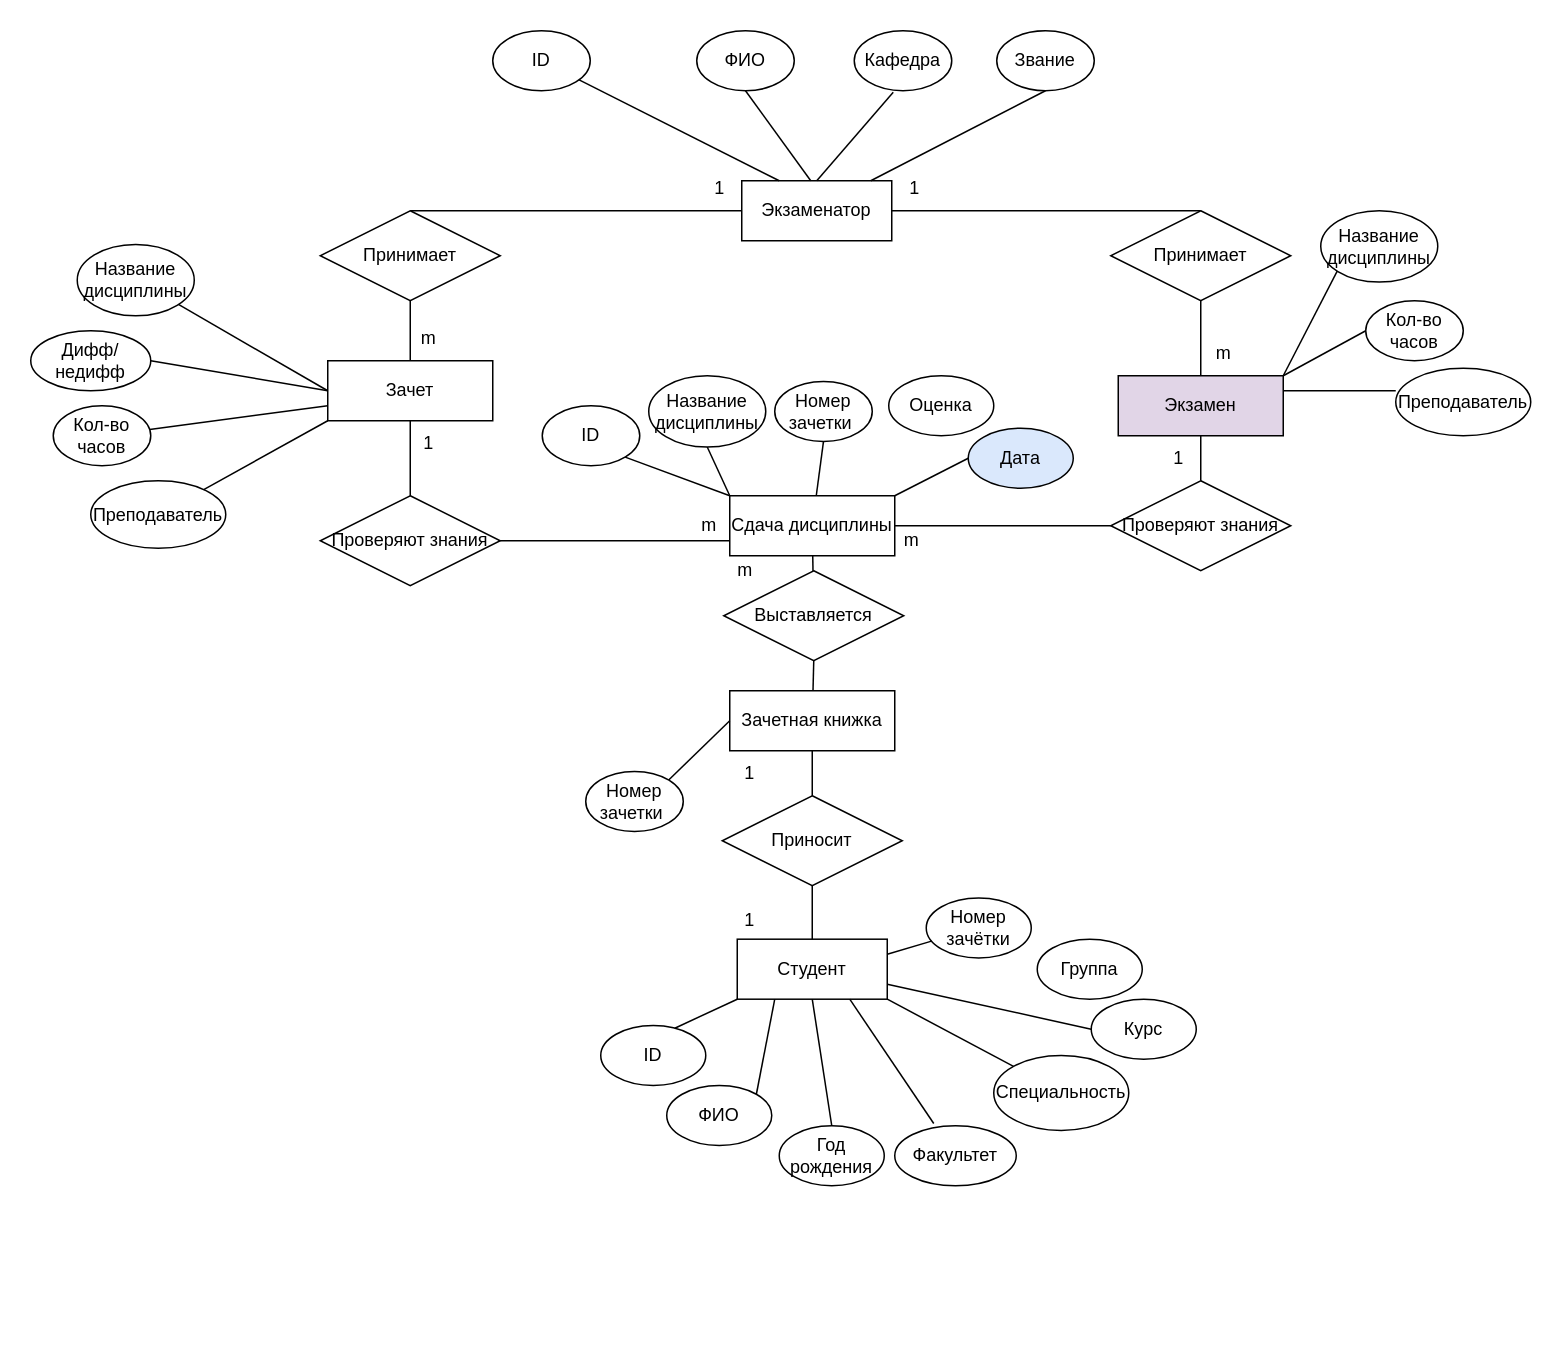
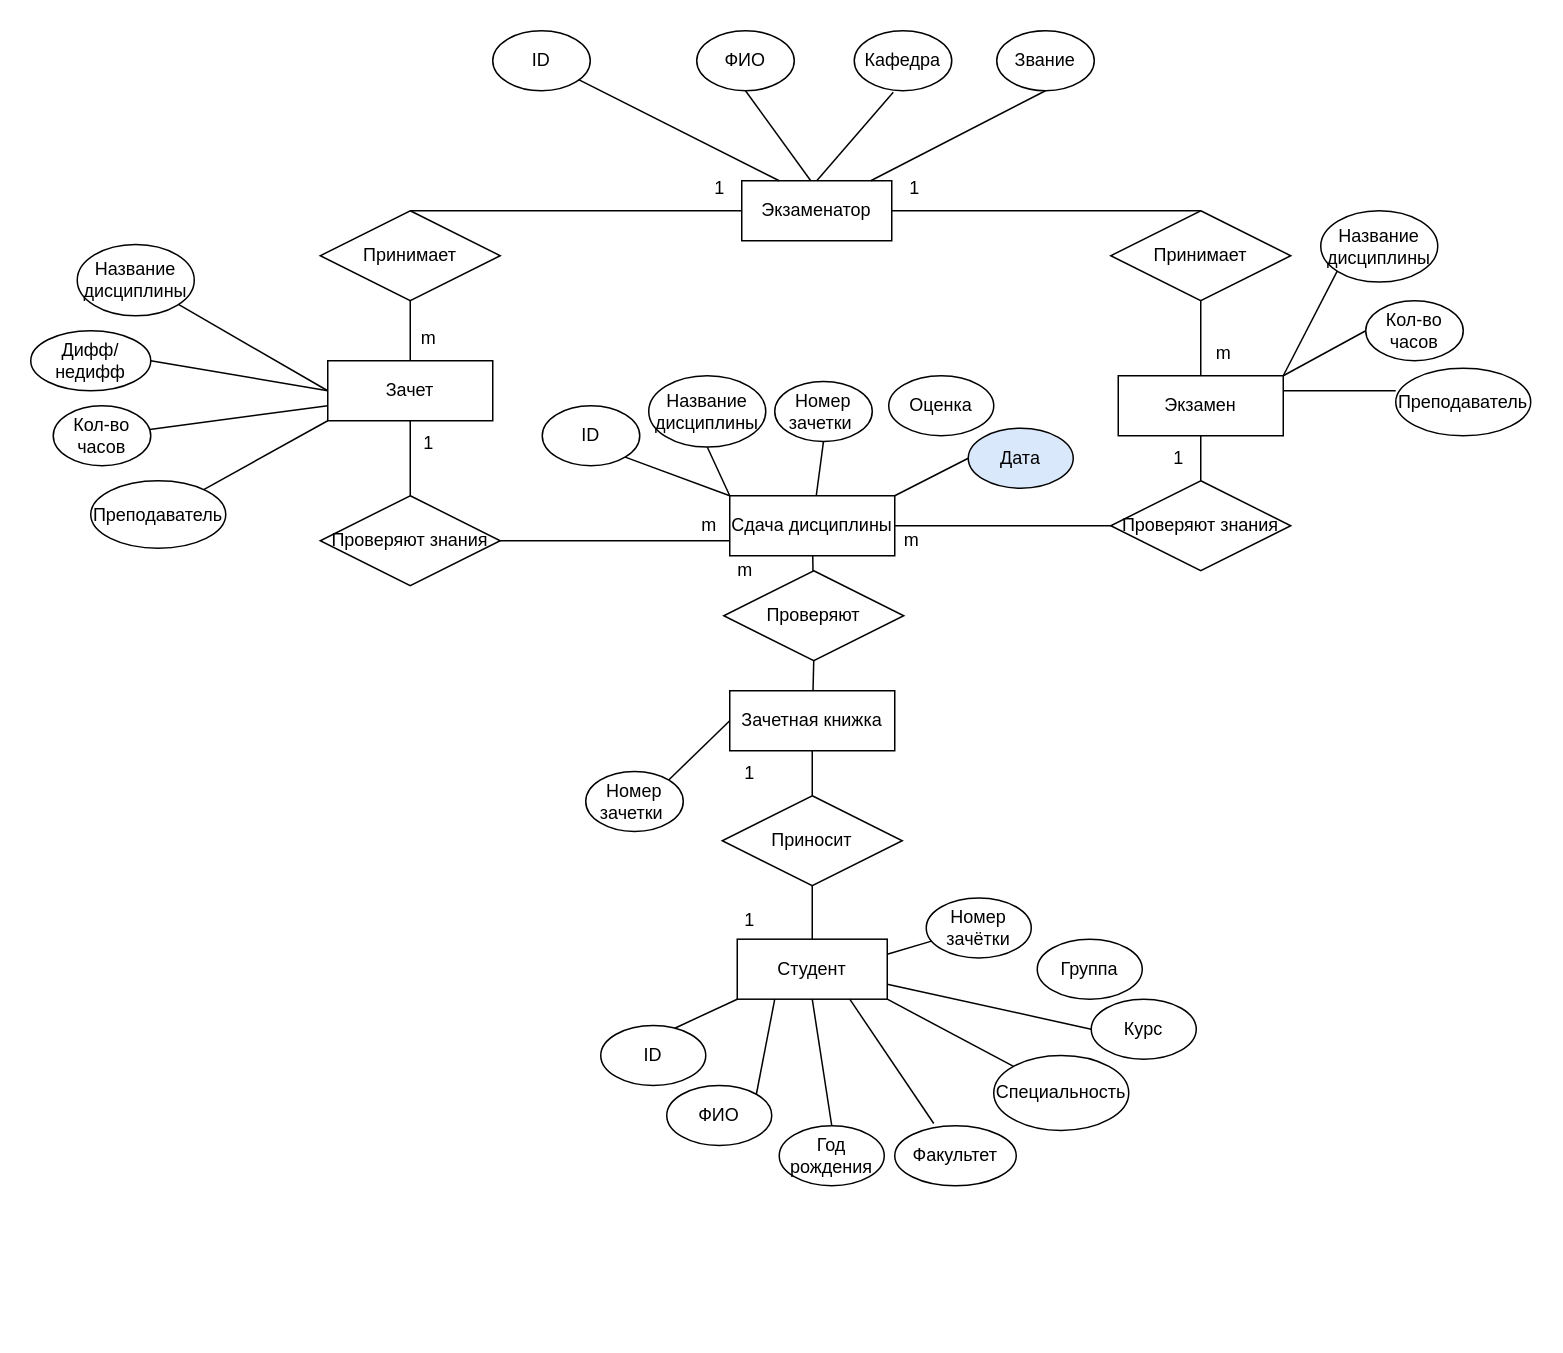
(1201, 406) -> (1201, 406)
(814, 616) -> (814, 616)
